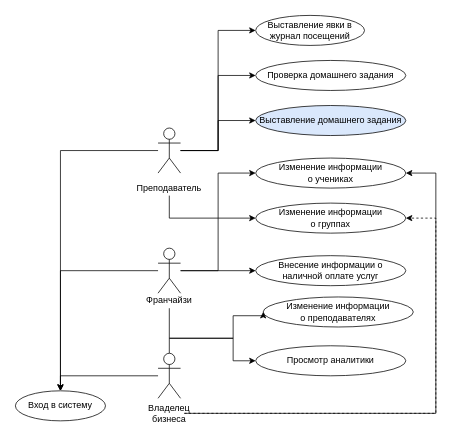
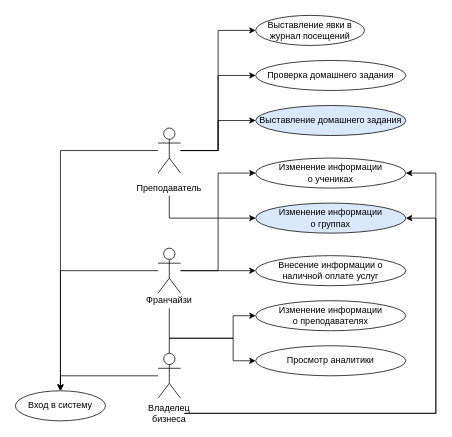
(330, 218) -> (330, 218)
(422, 218) -> (422, 218)
(338, 312) -> (330, 315)
